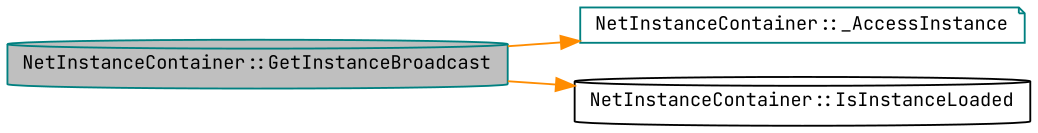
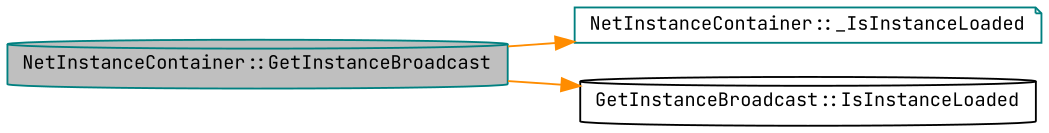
(802, 25) -> (808, 25)
(802, 101) -> (808, 101)
